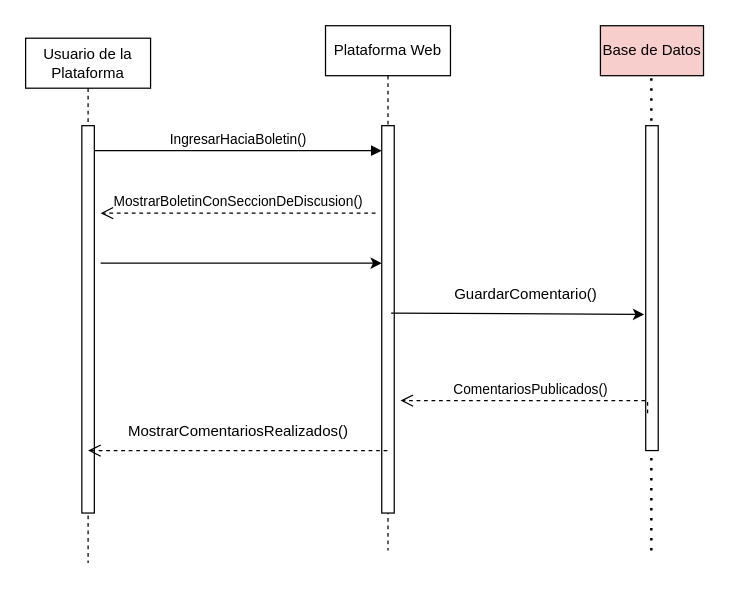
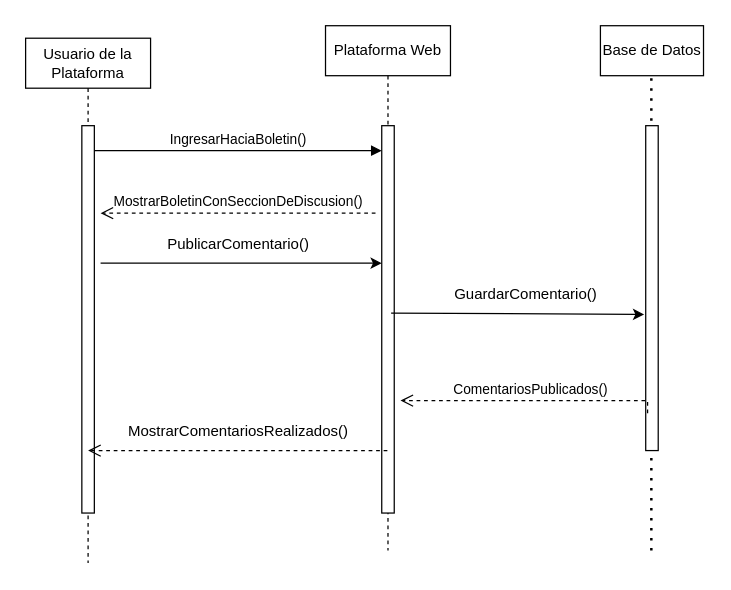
(652, 51) -> (652, 51)
none -> (238, 244)
